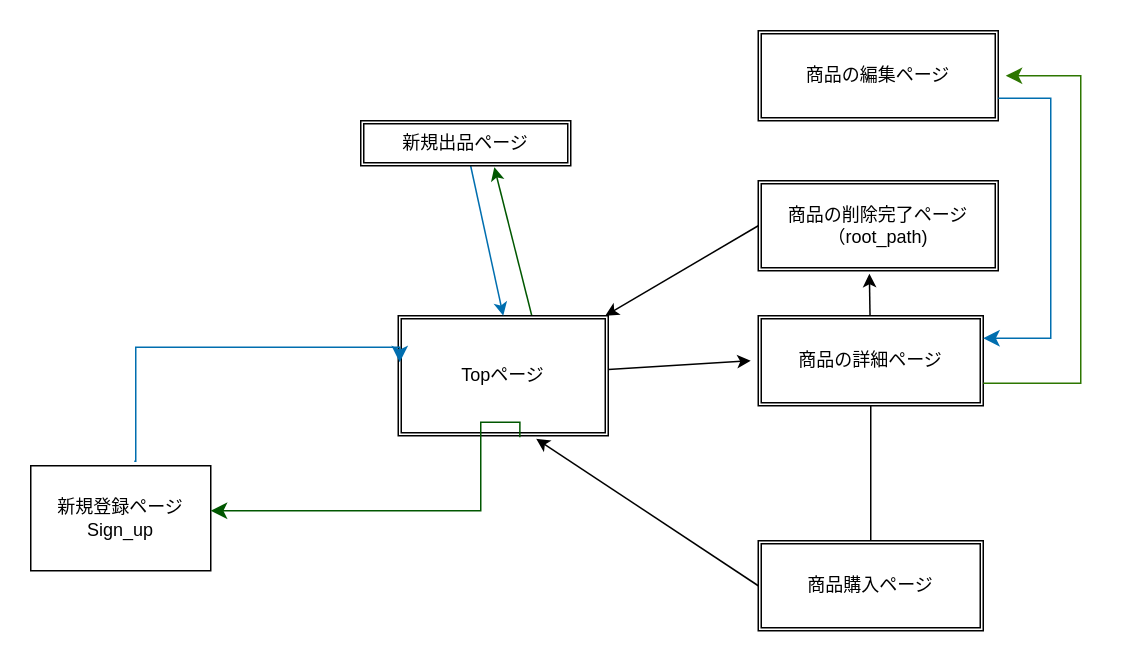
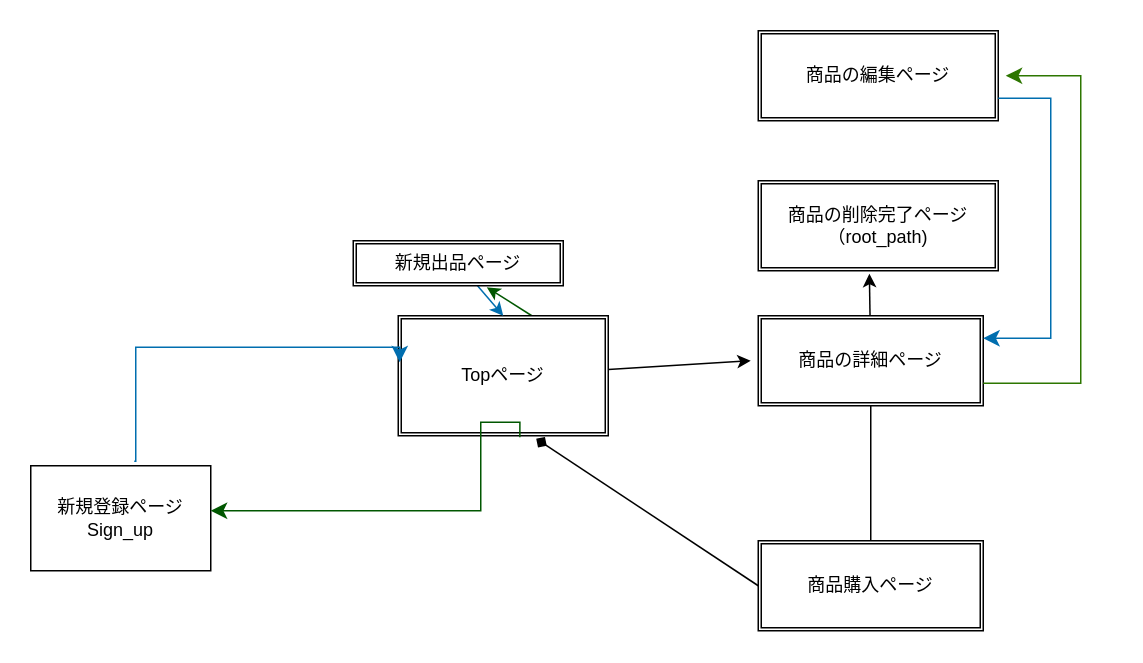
(466, 143) -> (458, 263)
(686, 268) -> none
(545, 445) -> (547, 446)
